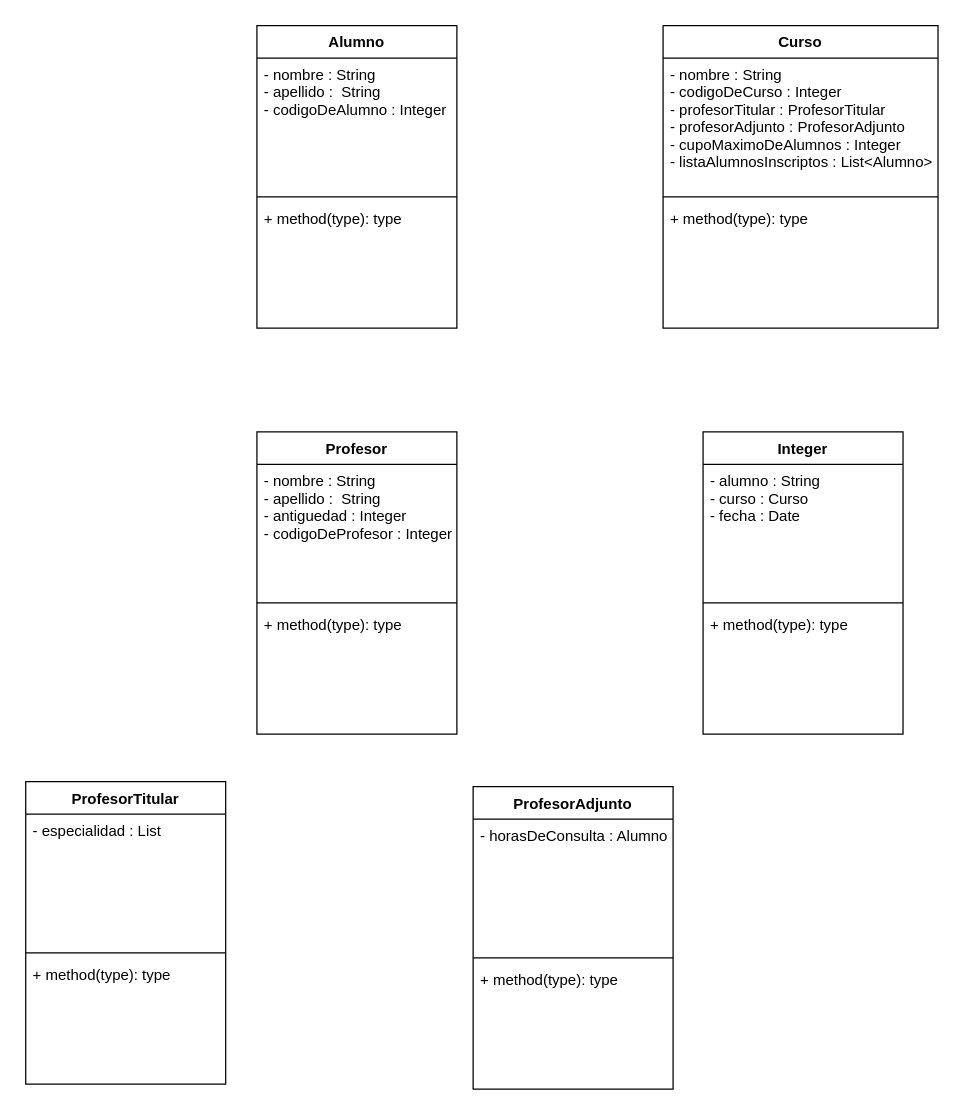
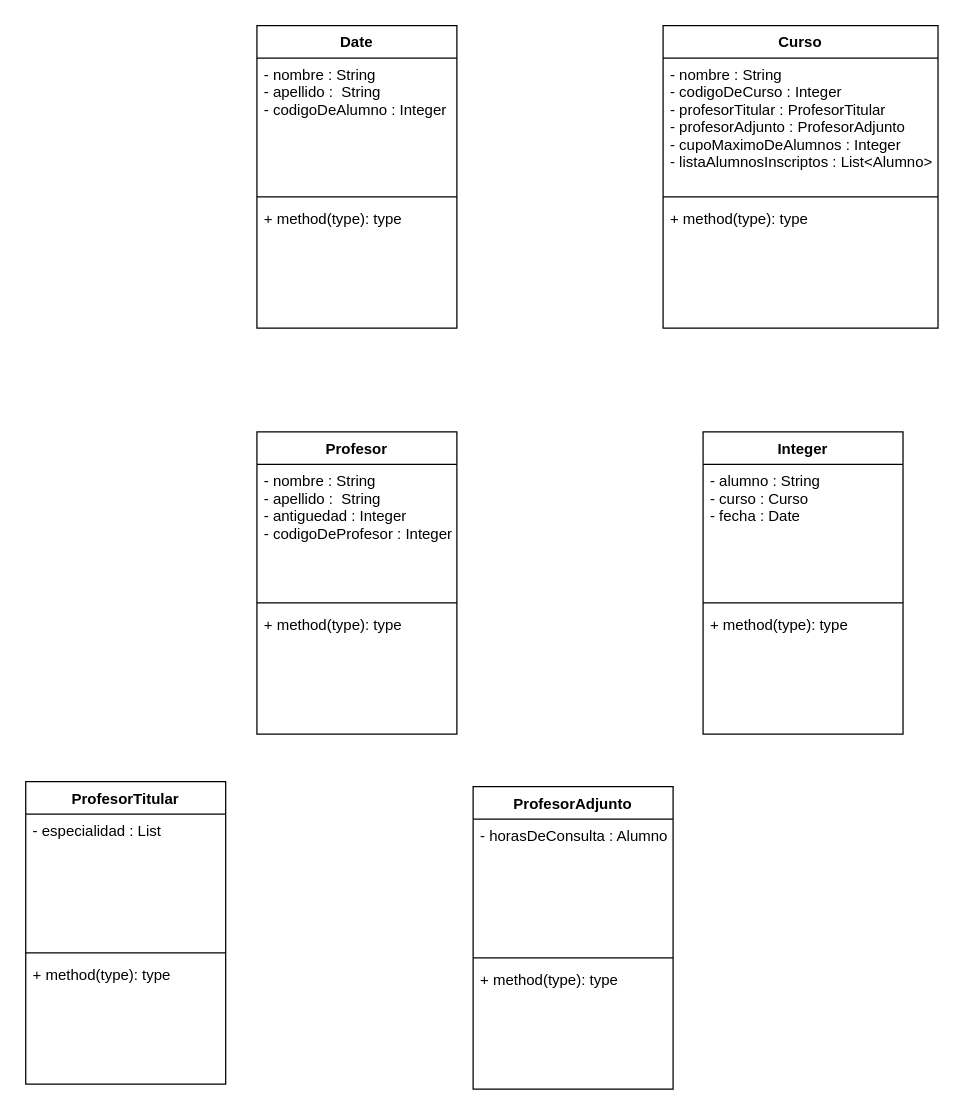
(356, 43) -> (356, 43)
